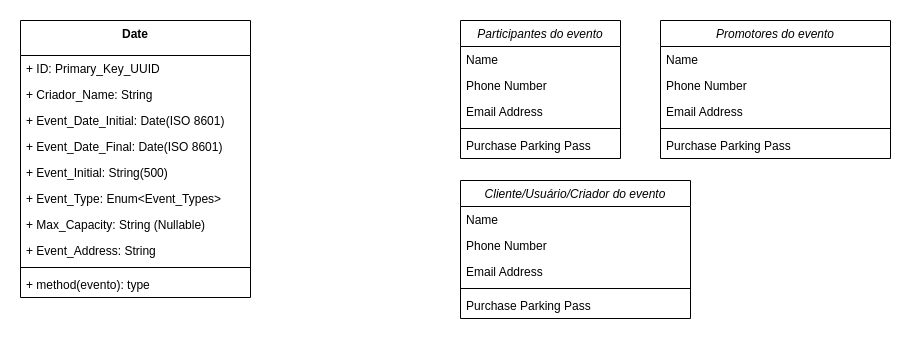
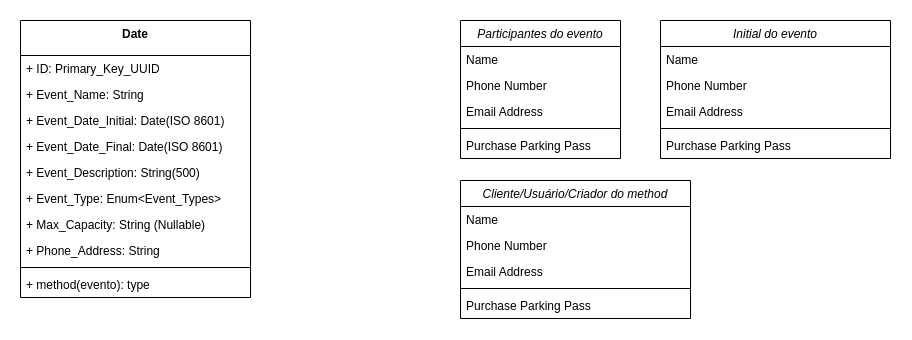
(775, 34) -> (775, 34)
(92, 95) -> (87, 95)
(109, 173) -> (124, 173)
(575, 194) -> (575, 194)
(97, 251) -> (97, 251)
